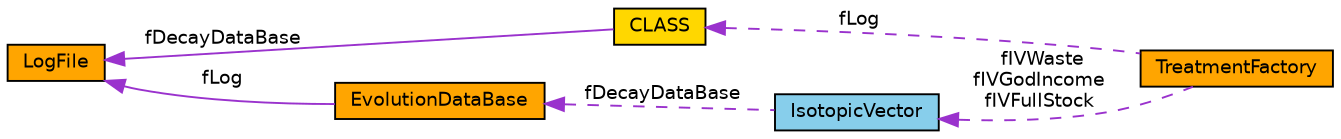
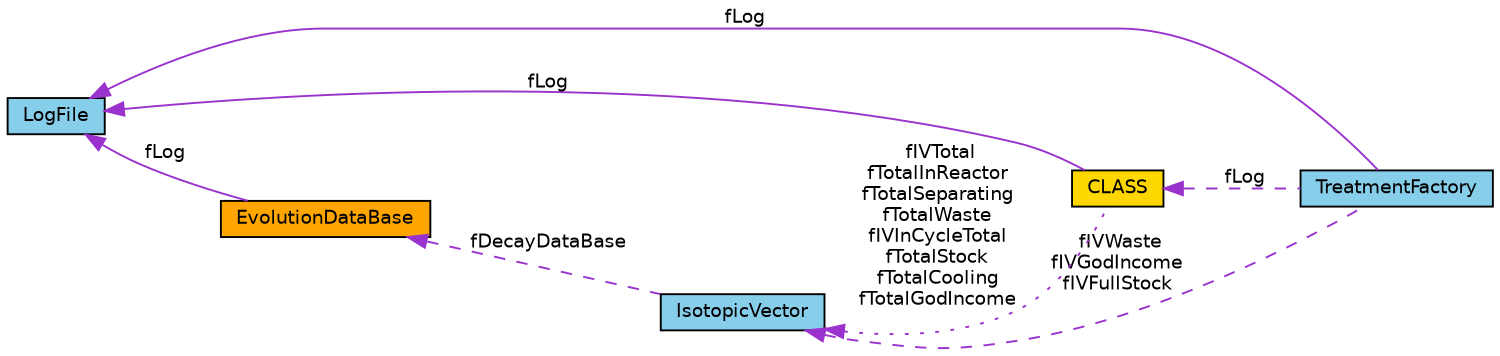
none -> (759, 29)
(220, 39) -> (546, 83)
(56, 63) -> (56, 116)
(1237, 69) -> (1397, 189)
none -> (1000, 317)
